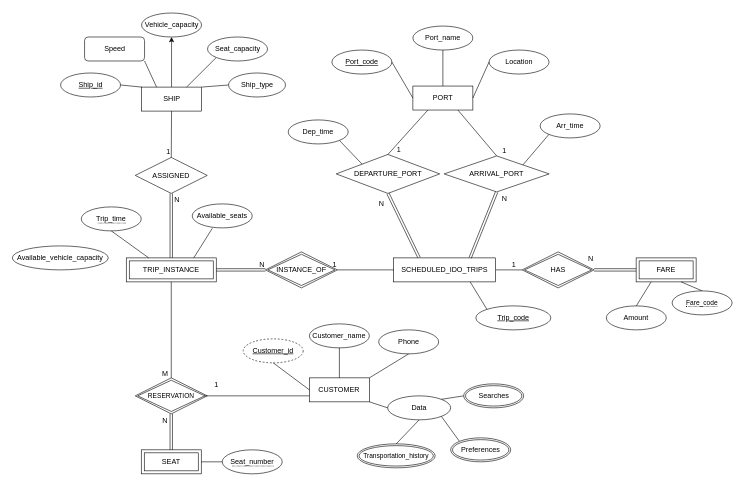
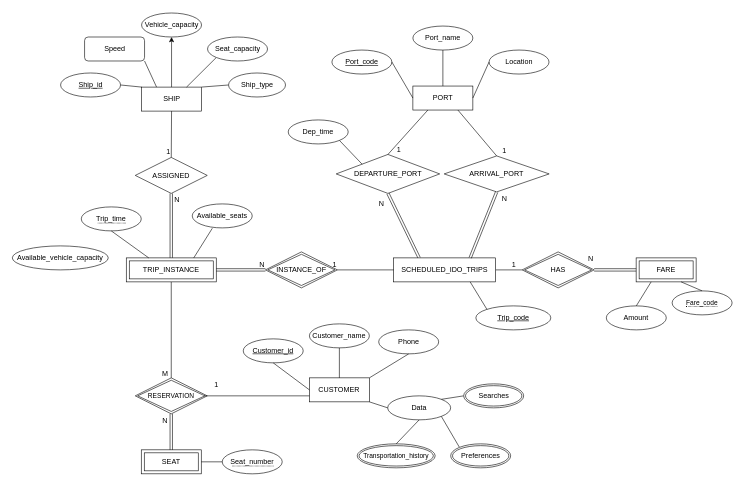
(570, 126) -> none
(536, 149) -> none
(273, 351) -> (273, 351)
(481, 450) -> (481, 456)
